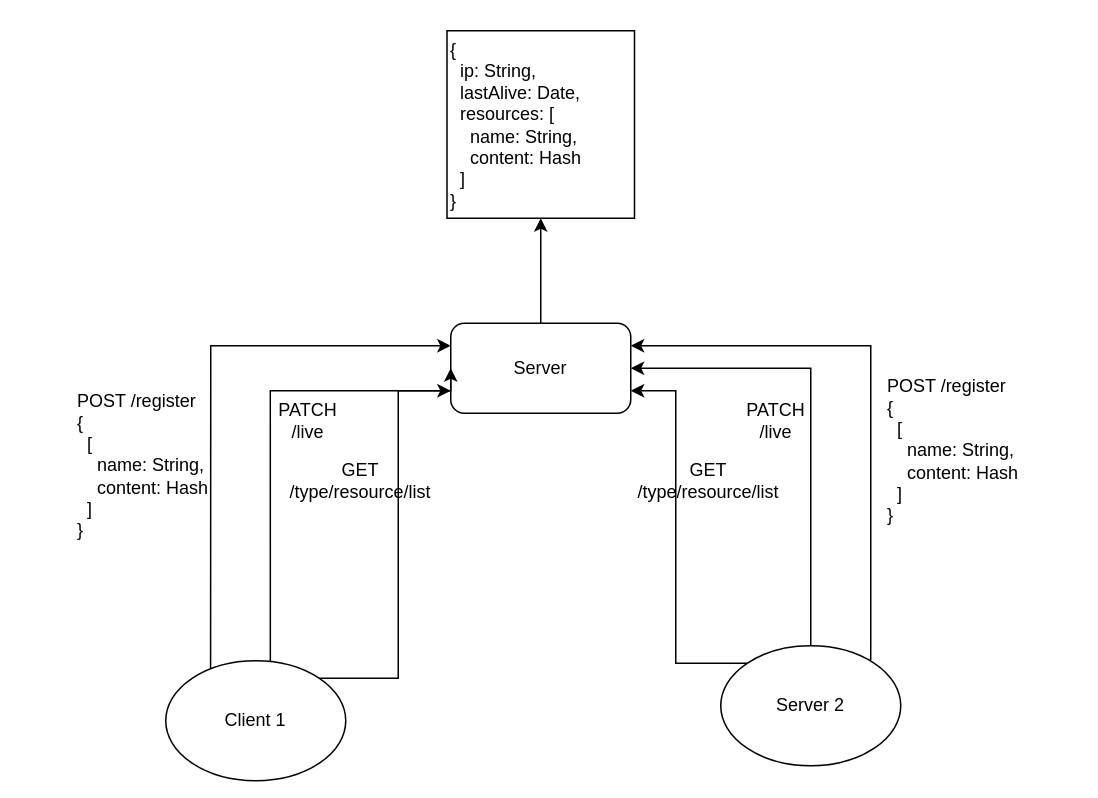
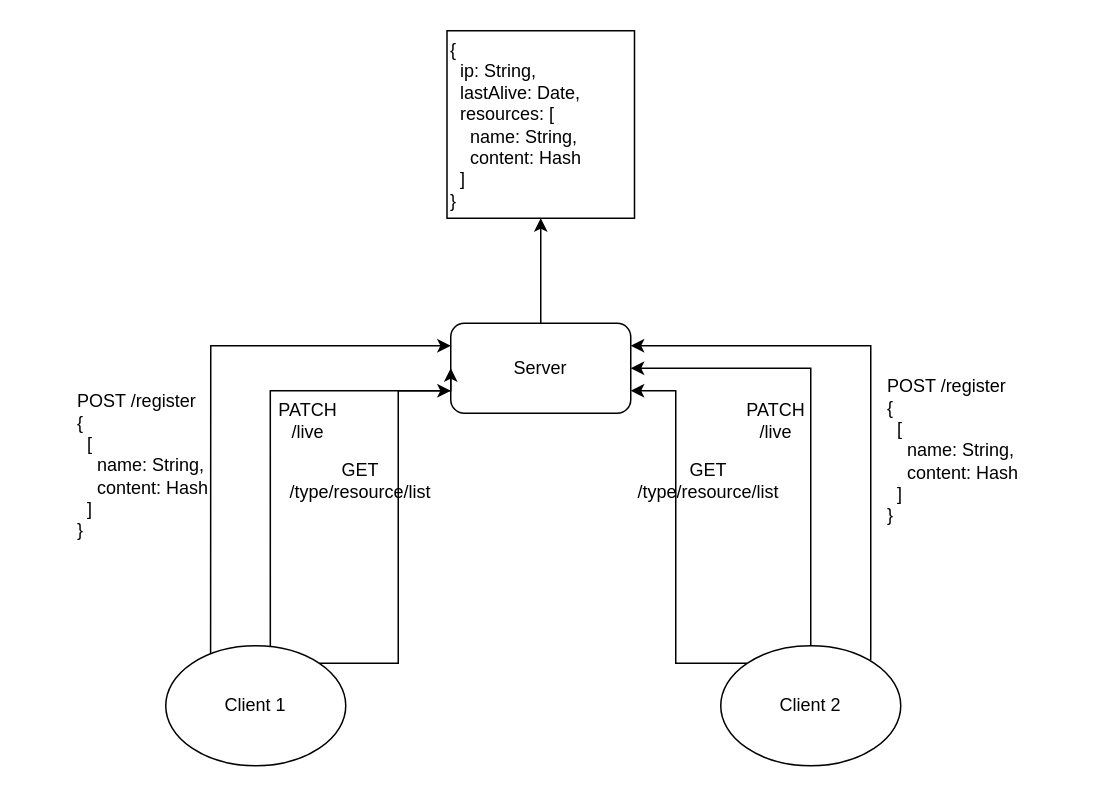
(811, 706) -> (811, 706)
(256, 721) -> (256, 706)
